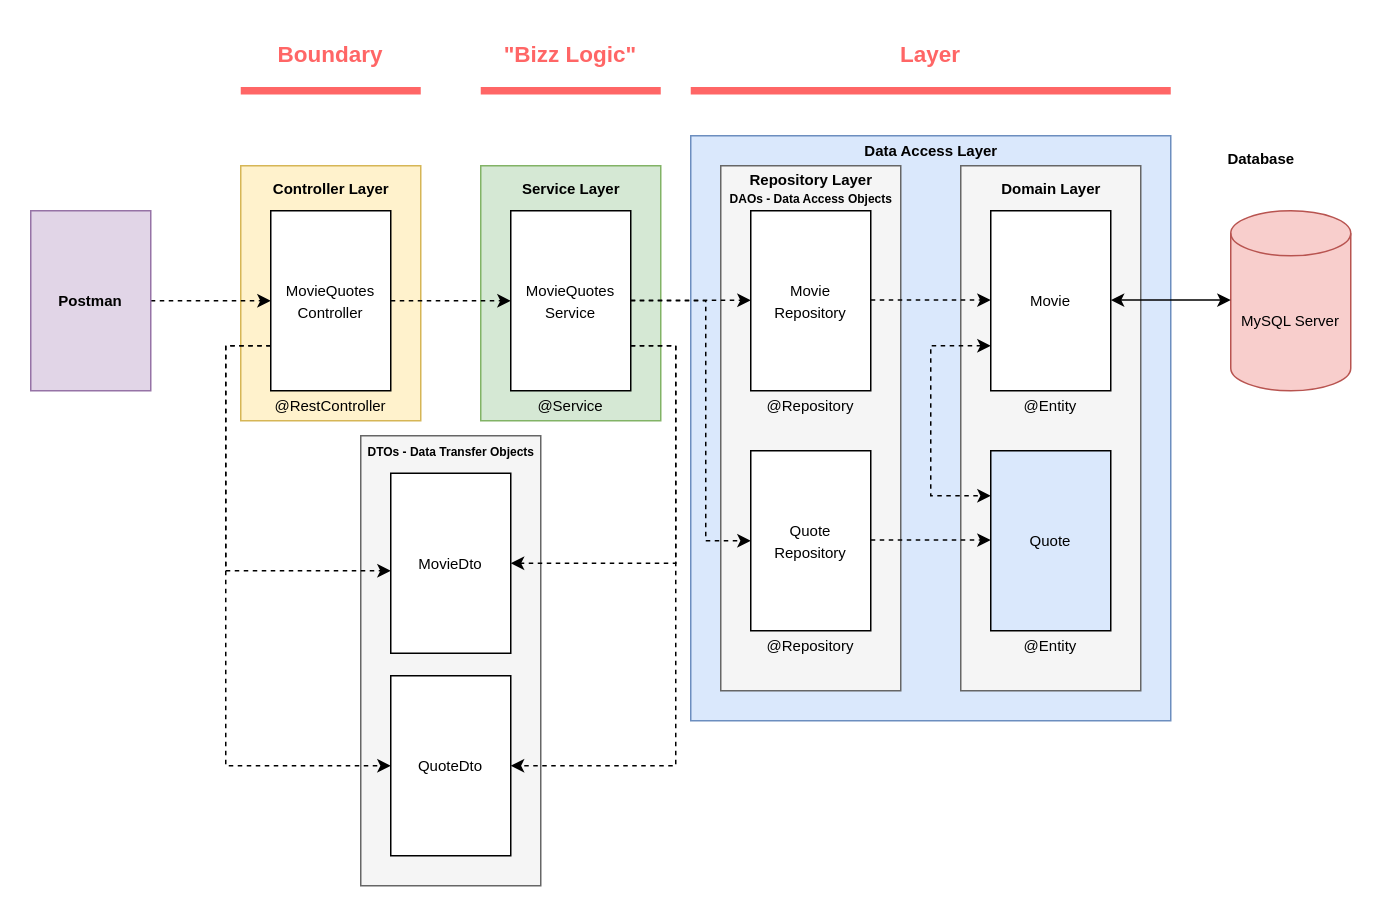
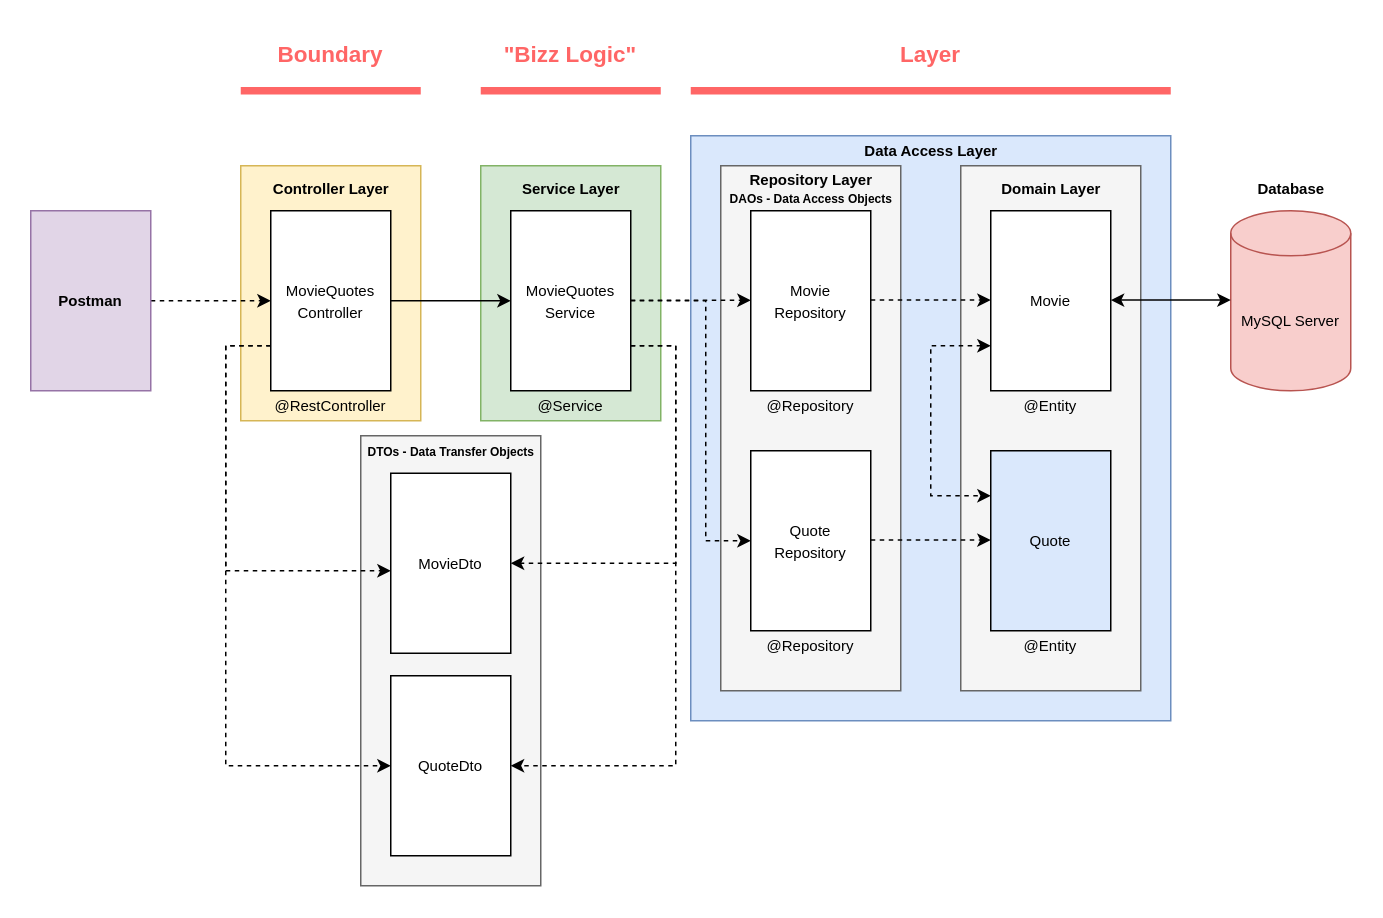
(1261, 158) -> (1291, 188)
(446, 301) -> (446, 301)
